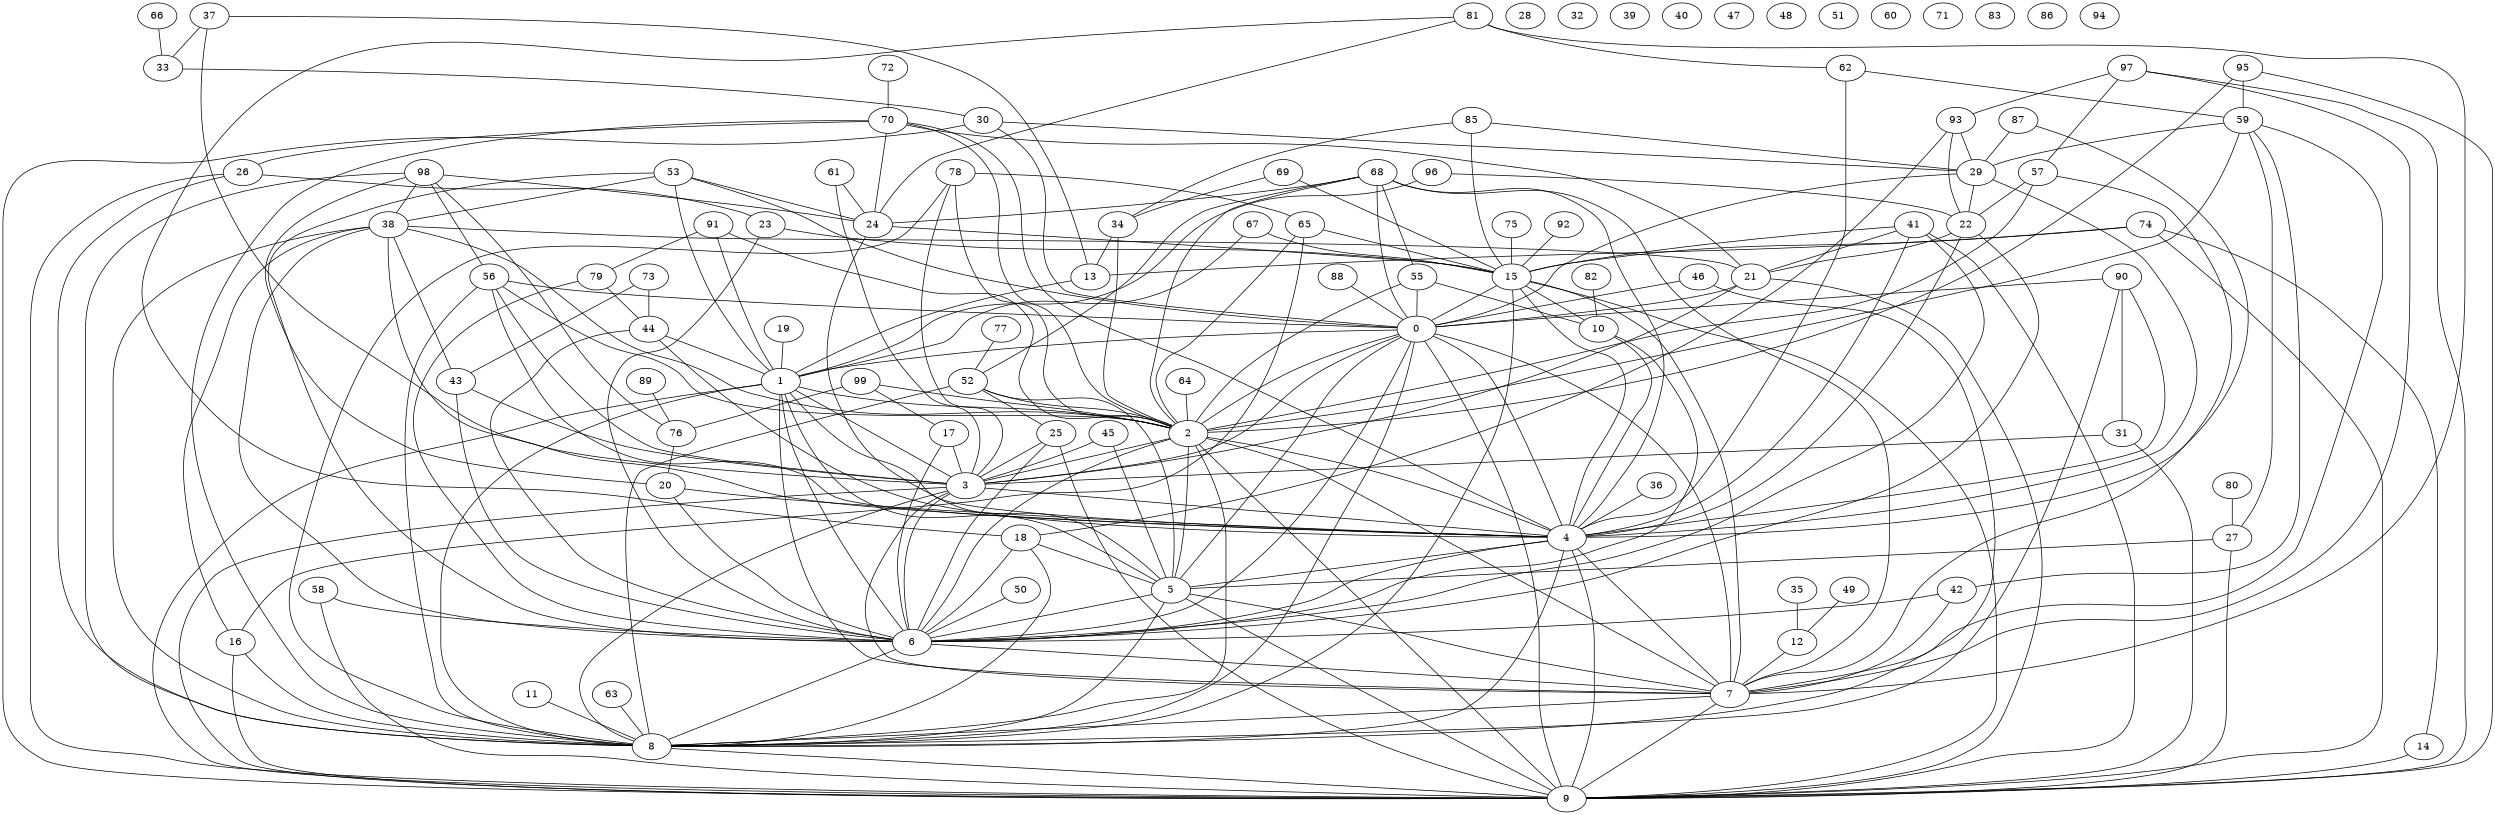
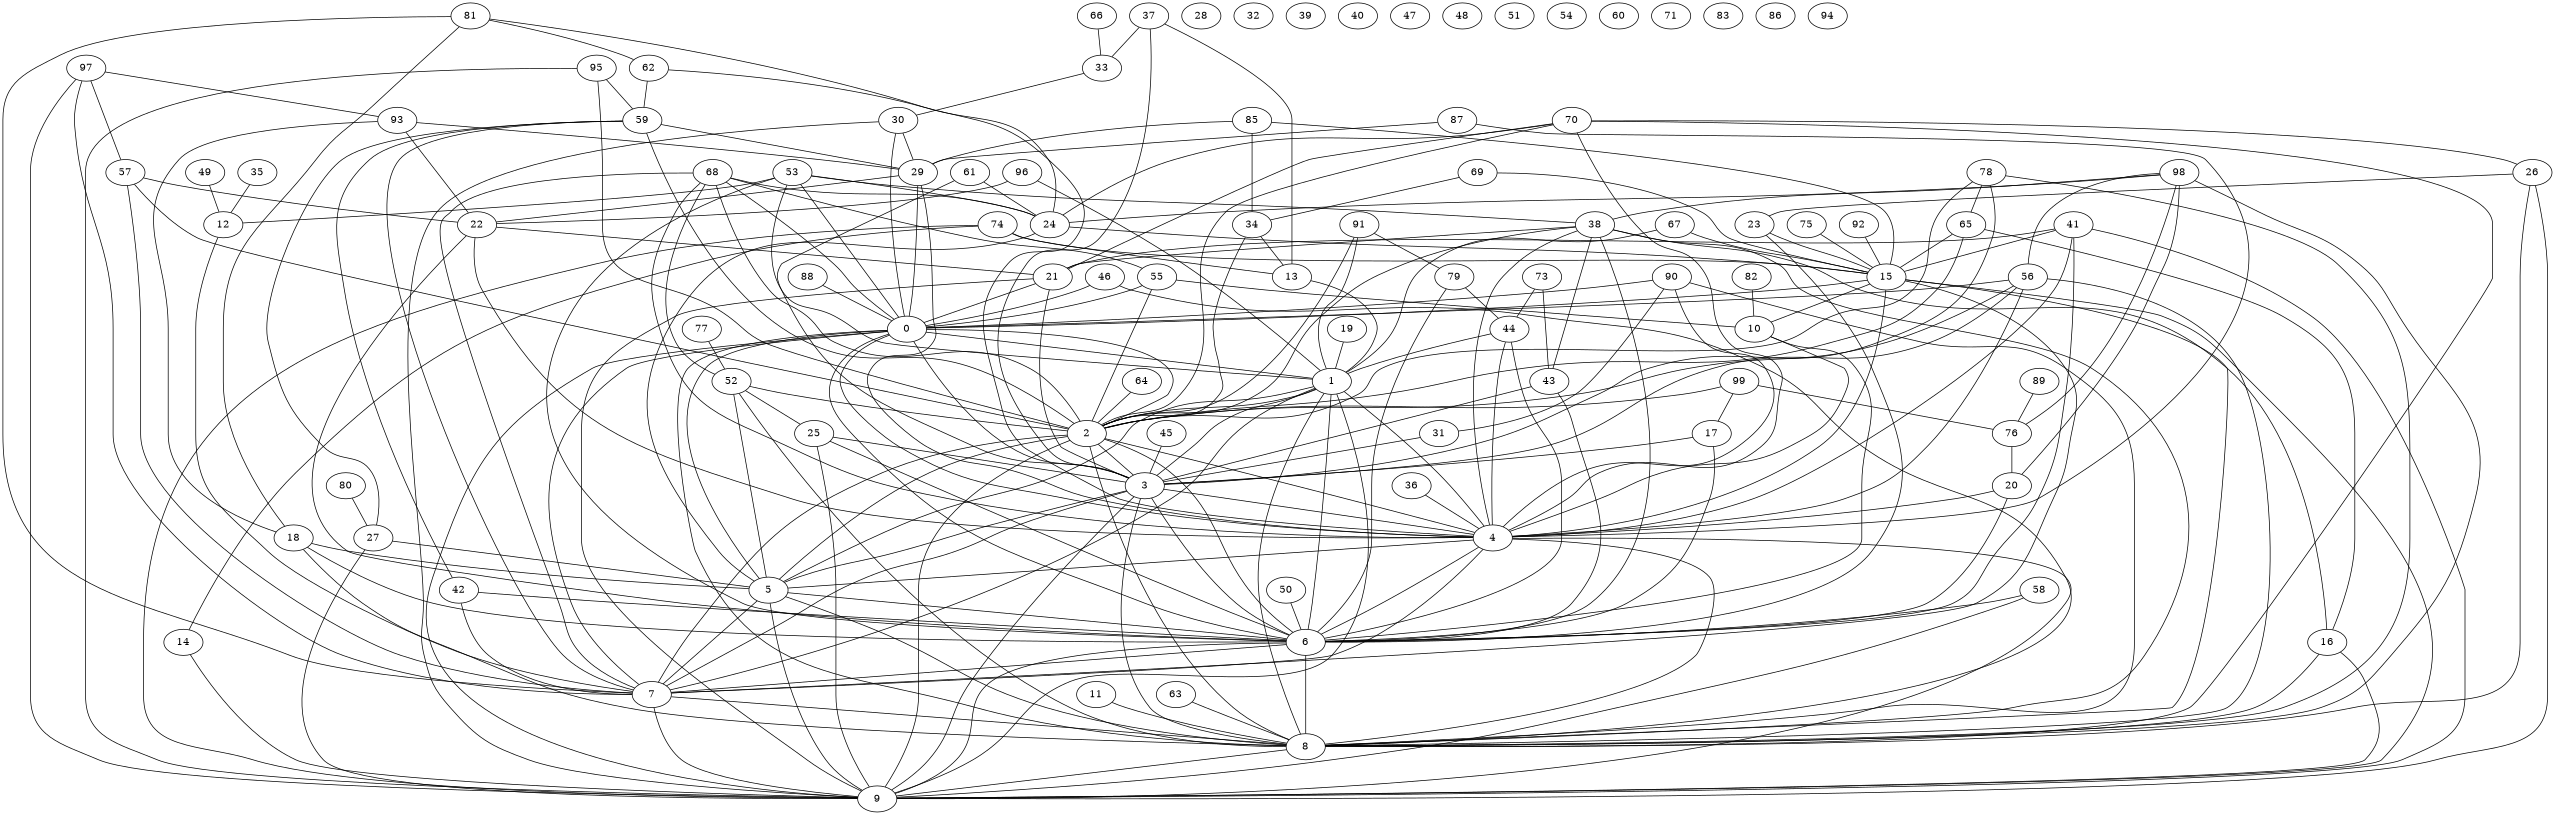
none -> (1567, 16)
(888, 68) -> none
none -> (509, 206)
(1140, 512) -> (955, 535)
(2090, 772) -> (1080, 655)
